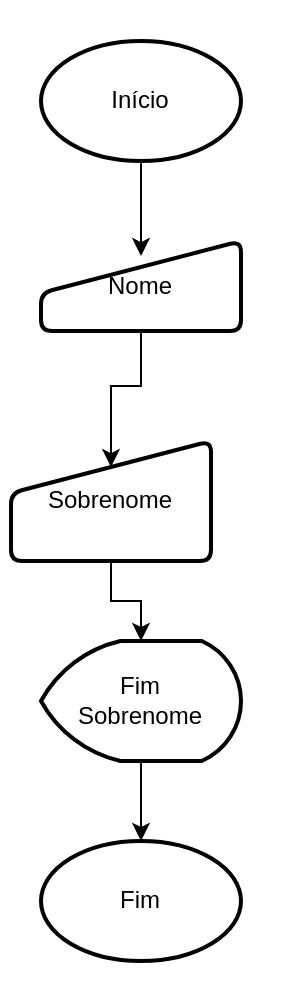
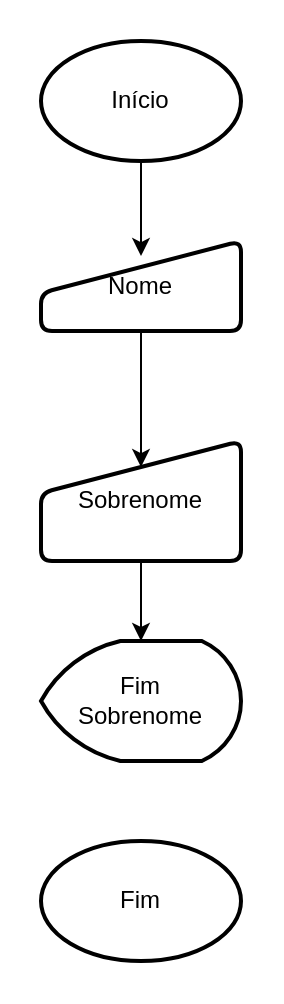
(111, 501) -> (141, 501)
(141, 794) -> none
